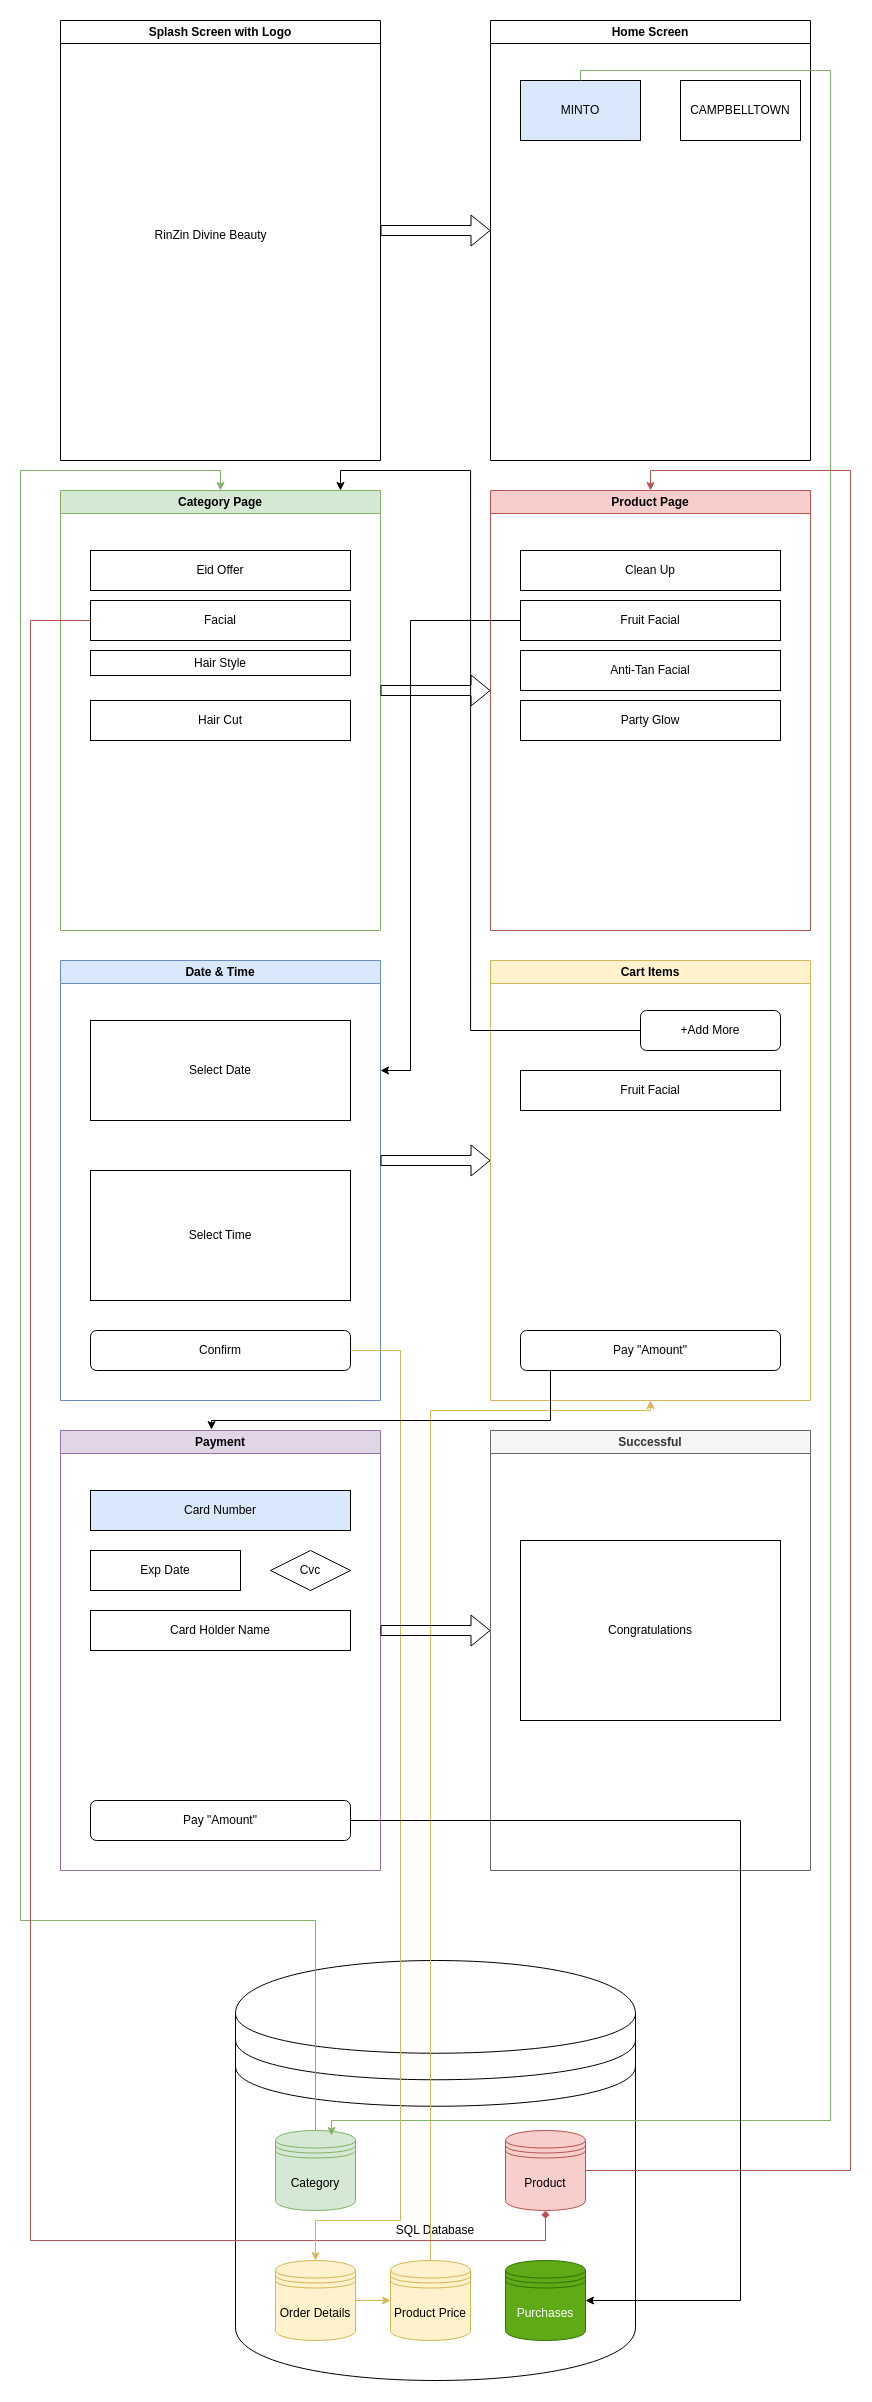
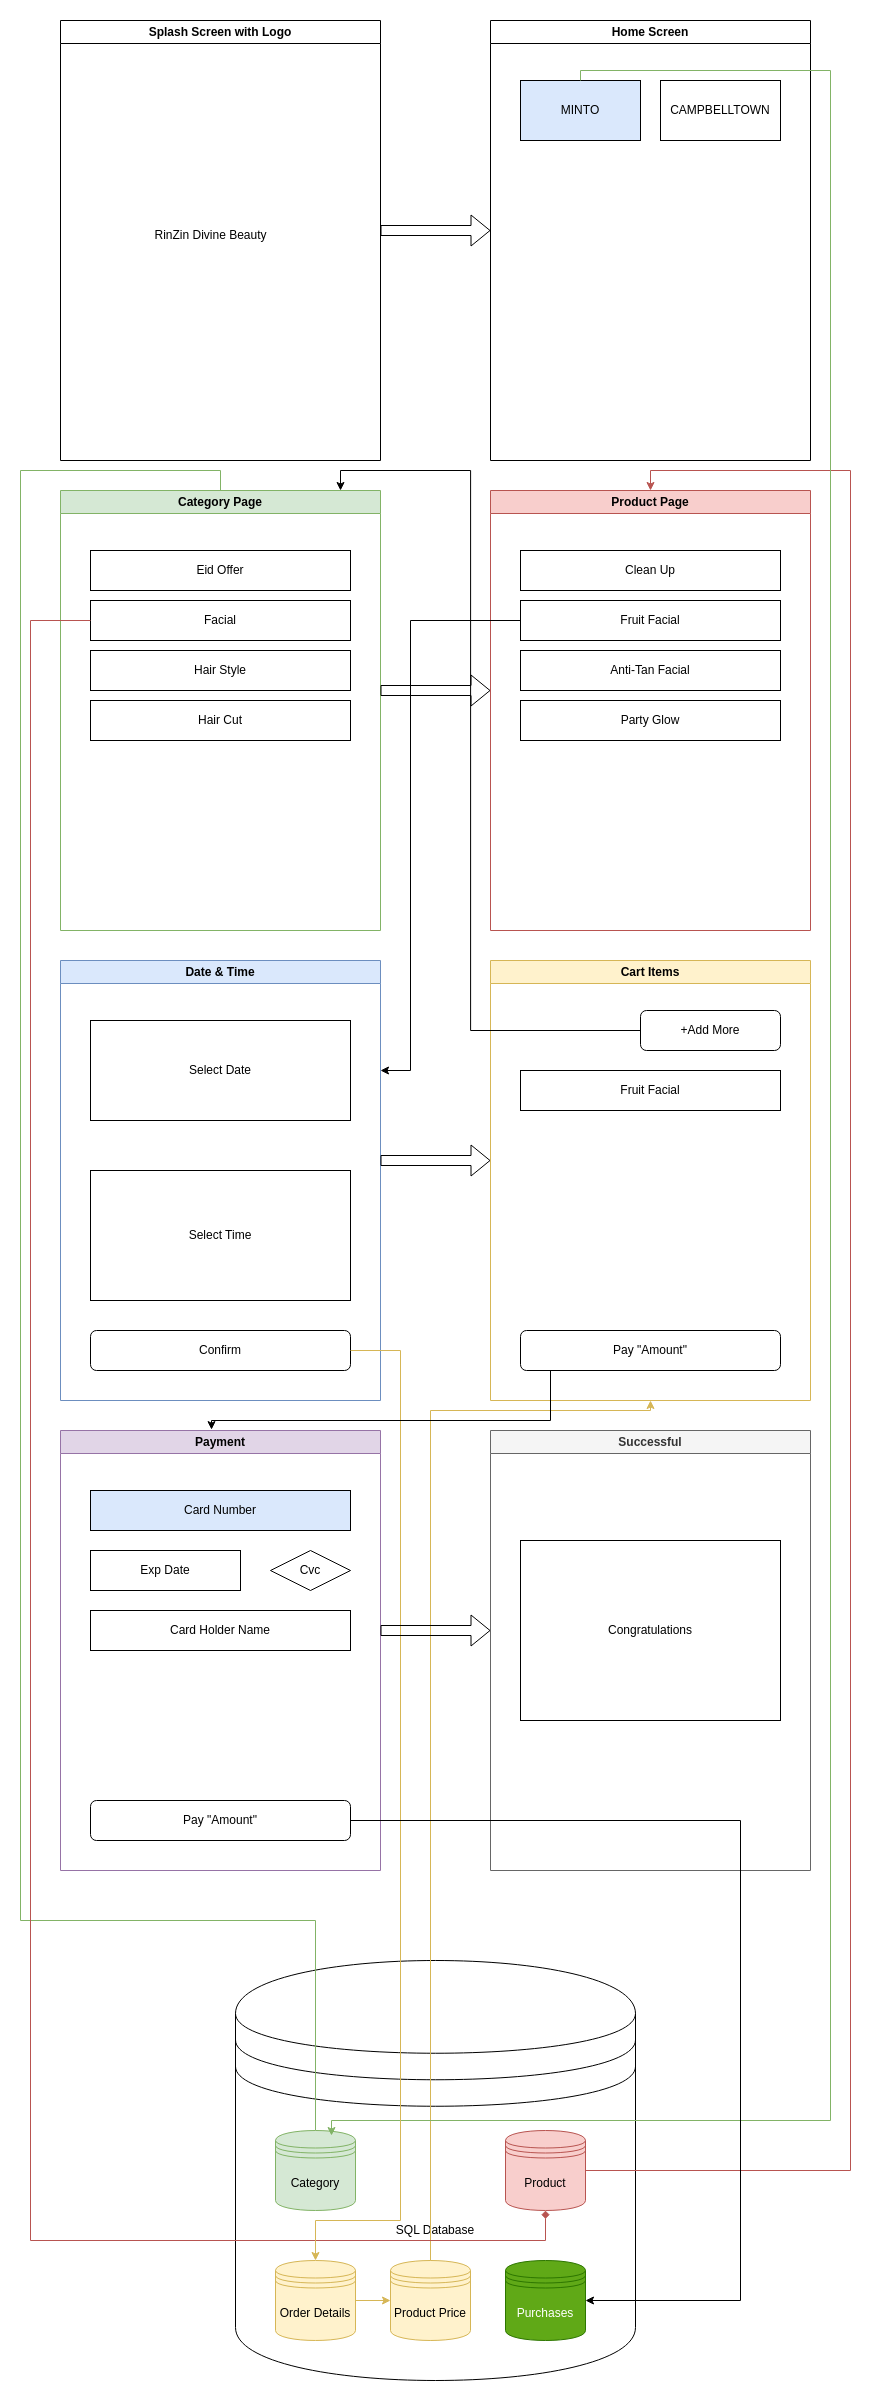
(741, 111) -> (721, 111)
(221, 482) -> (221, 485)
(221, 663) -> (221, 671)
